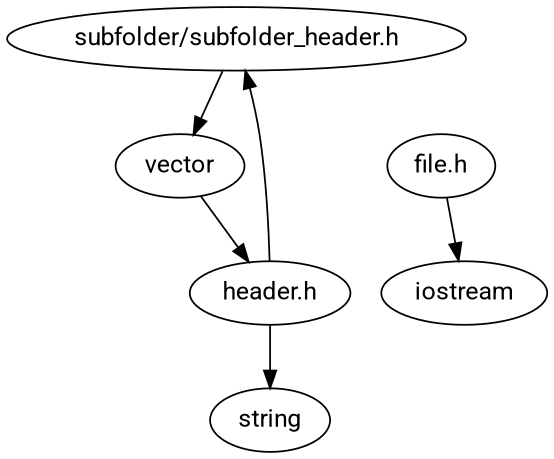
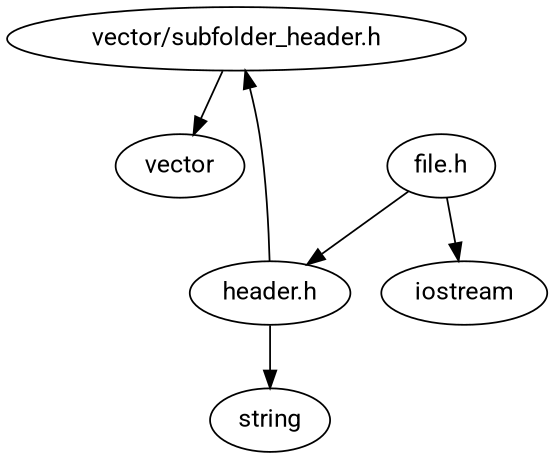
(237, 39) -> (237, 39)
(220, 222) -> (365, 223)
